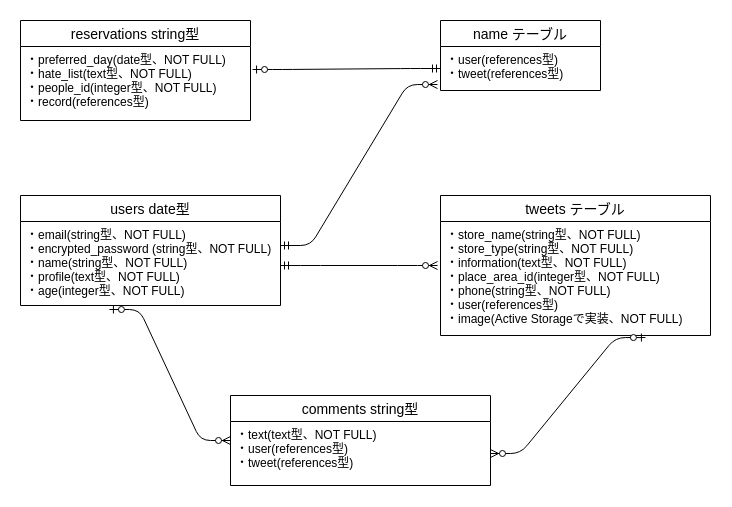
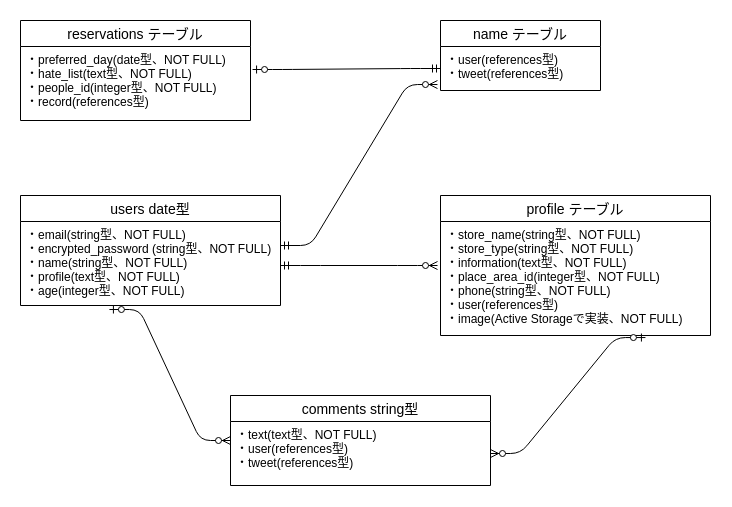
(135, 34) -> (135, 34)
(575, 209) -> (575, 209)
